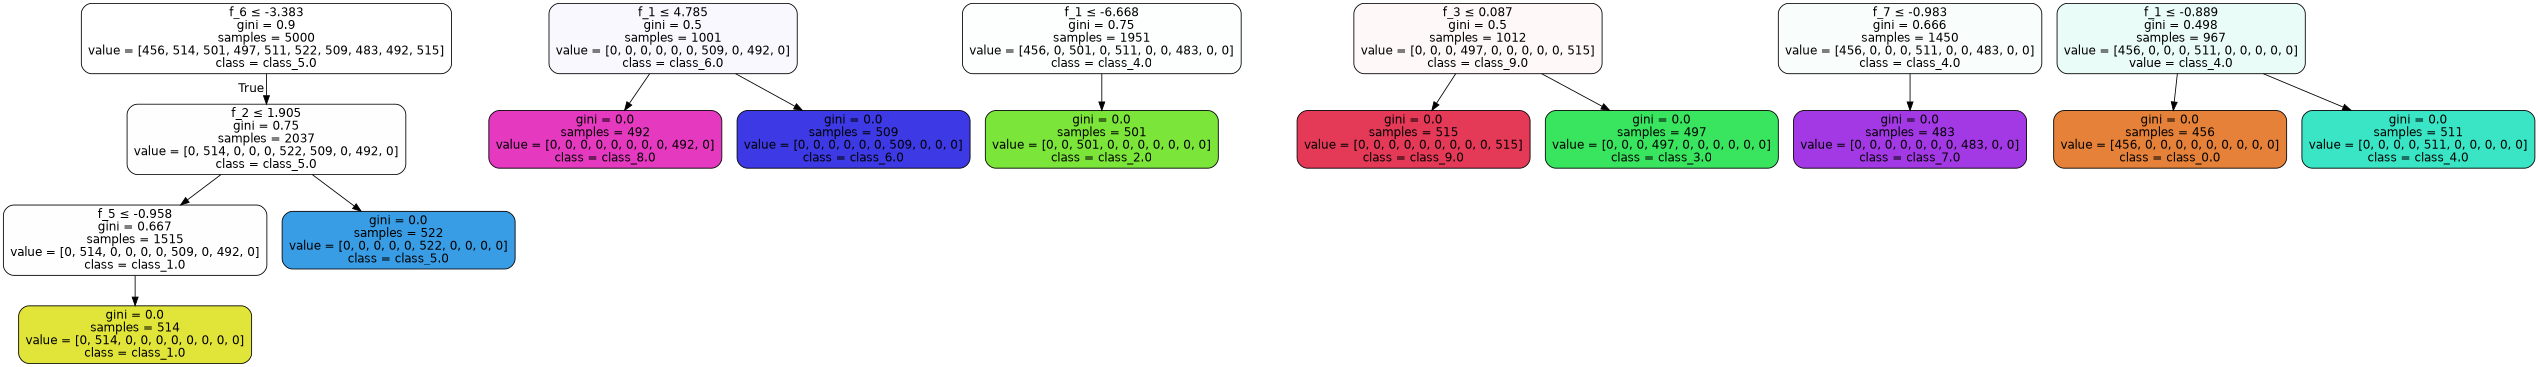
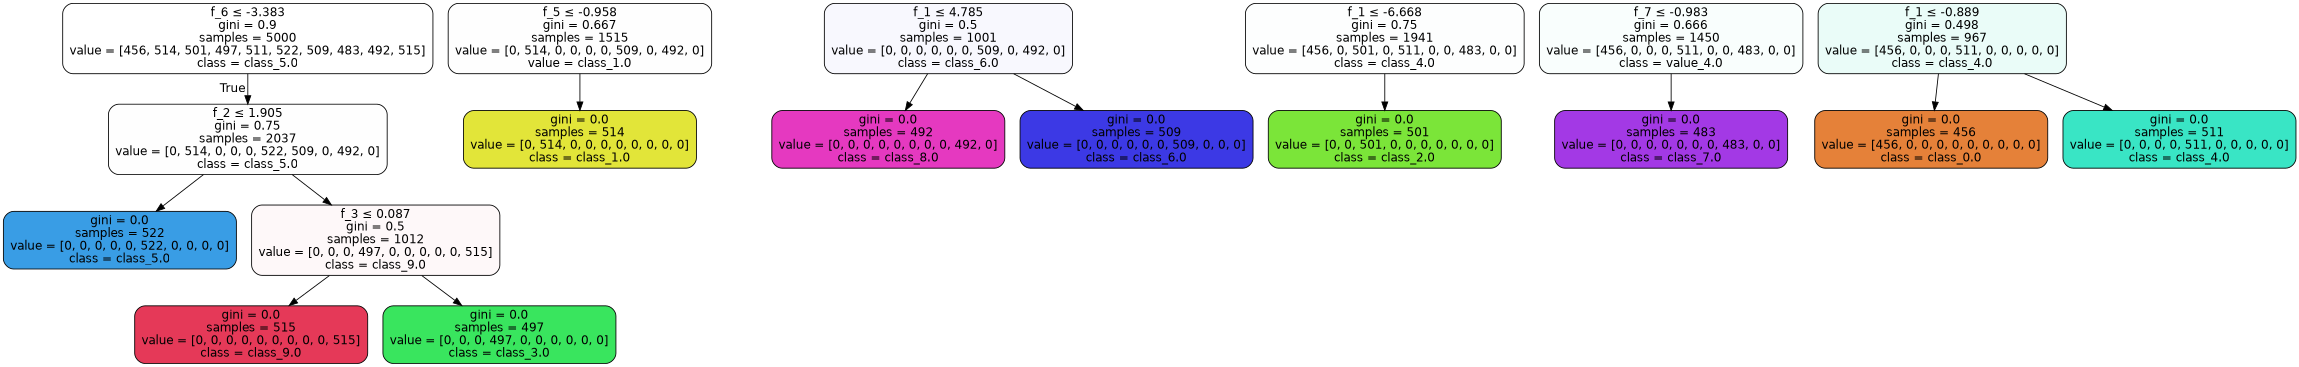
(1102, 38) -> (1385, 38)
(1910, 64) -> (1671, 64)
(2181, 64) -> (1942, 64)
(204, 187) -> (308, 187)
(135, 265) -> (580, 64)
